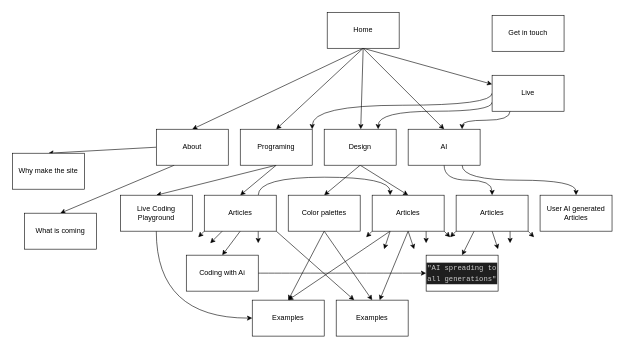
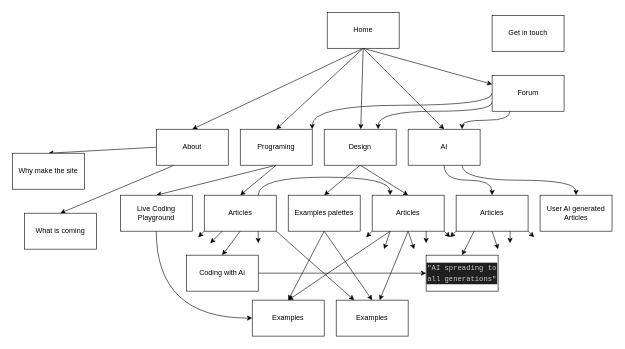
(528, 93) -> (528, 93)
(324, 213) -> (324, 213)
